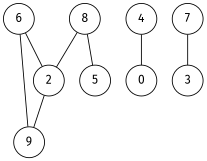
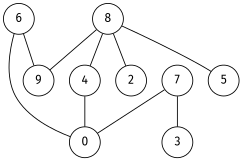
(34, 50) -> (17, 98)
none -> (96, 50)
(39, 111) -> (73, 50)
none -> (131, 111)
